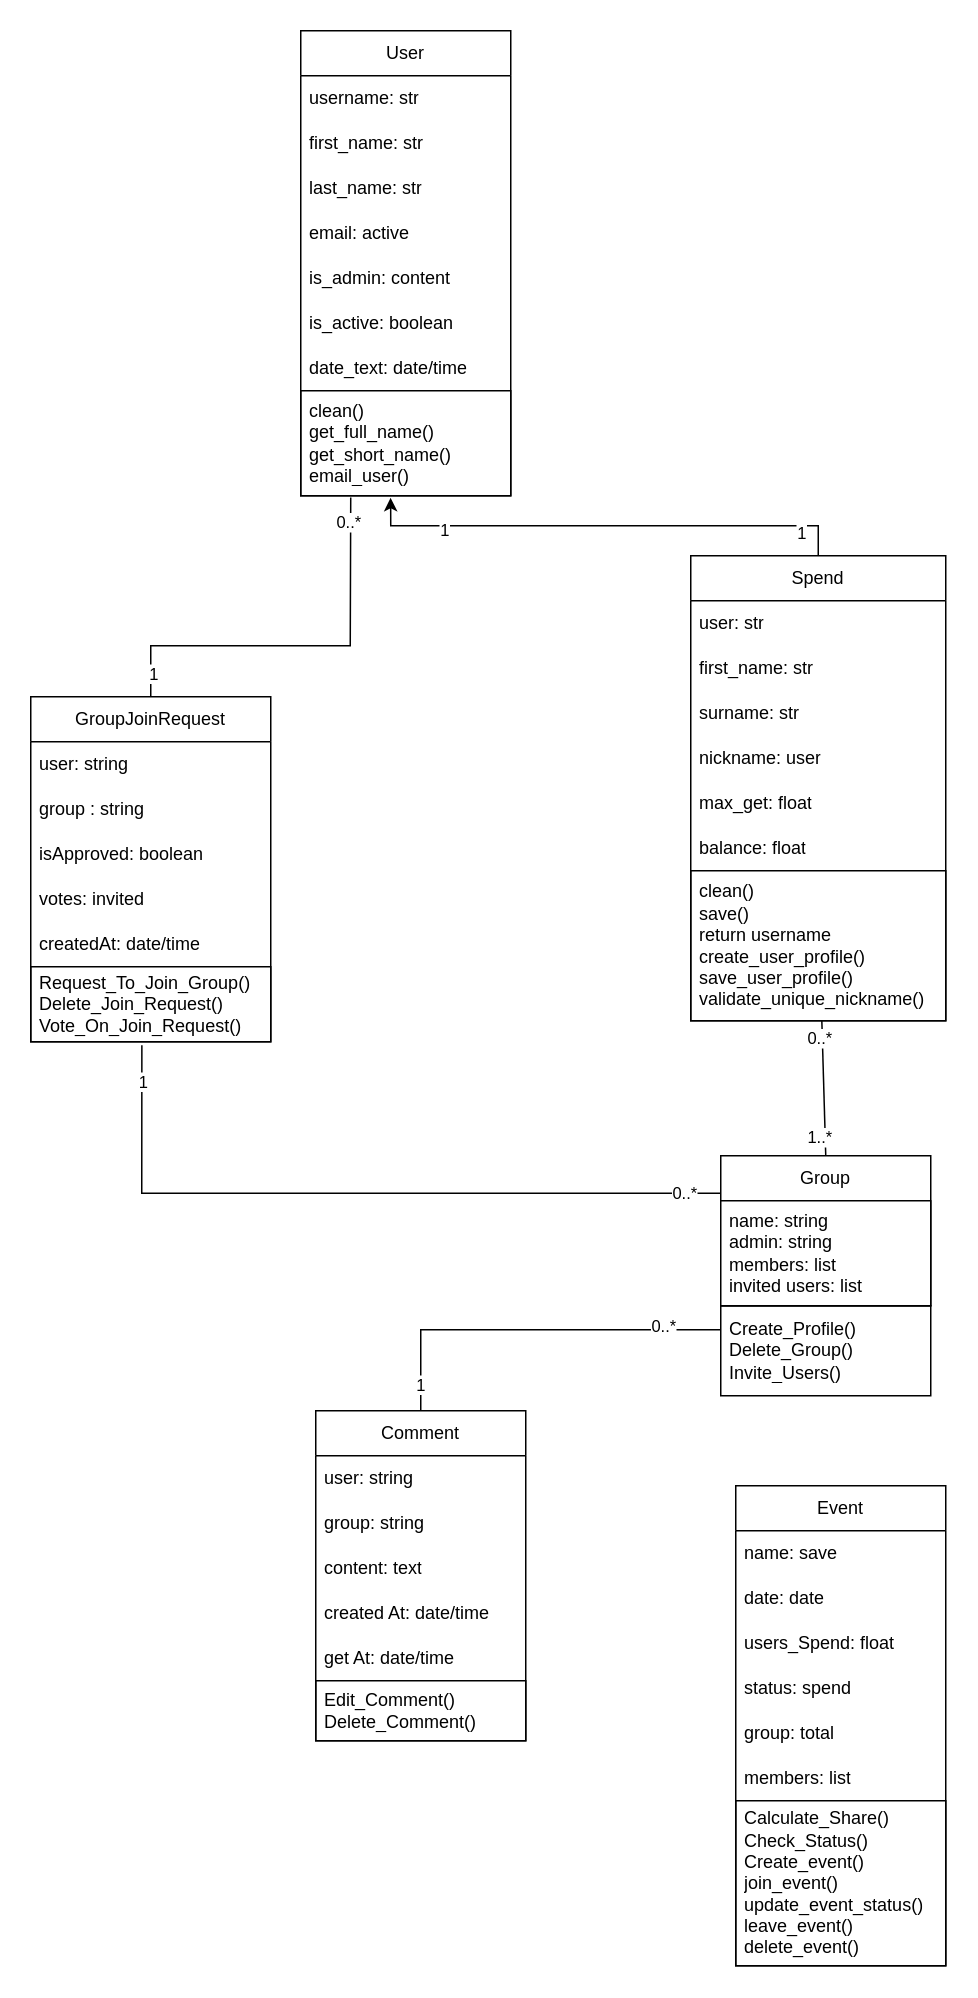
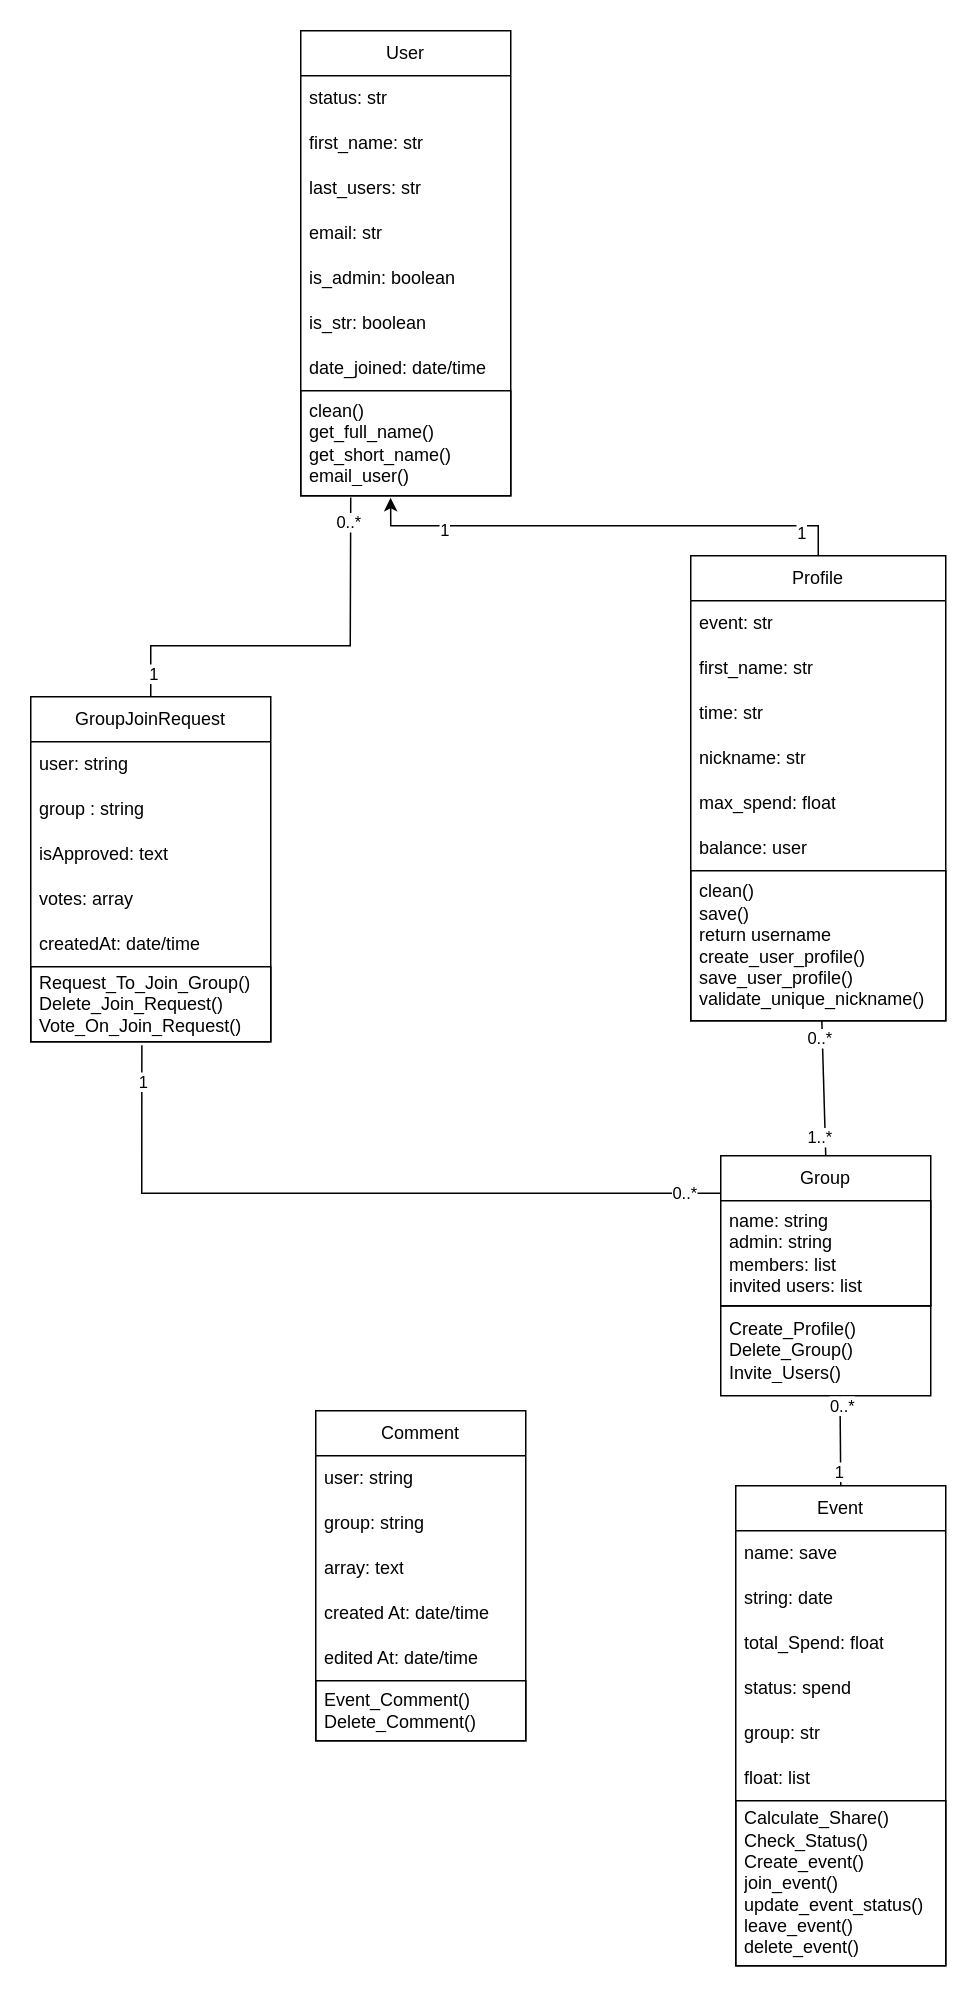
(371, 98) -> (361, 98)
(373, 188) -> (378, 188)
(364, 233) -> (351, 233)
(386, 278) -> (384, 278)
(389, 323) -> (376, 323)
(404, 368) -> (407, 368)
(818, 578) -> (818, 578)
(740, 623) -> (745, 623)
(756, 713) -> (738, 713)
(763, 758) -> (758, 758)
(763, 803) -> (773, 803)
(761, 848) -> (758, 848)
(126, 854) -> (113, 854)
(101, 899) -> (96, 899)
(530, 1330) -> none
none -> (840, 1445)
(386, 1568) -> (376, 1568)
(790, 1598) -> (798, 1598)
(828, 1643) -> (826, 1643)
(401, 1658) -> (414, 1658)
(403, 1711) -> (403, 1711)
(798, 1733) -> (790, 1733)
(801, 1778) -> (788, 1778)
